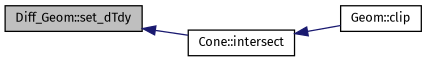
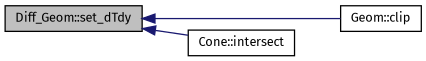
(324, 28) -> (248, 19)
